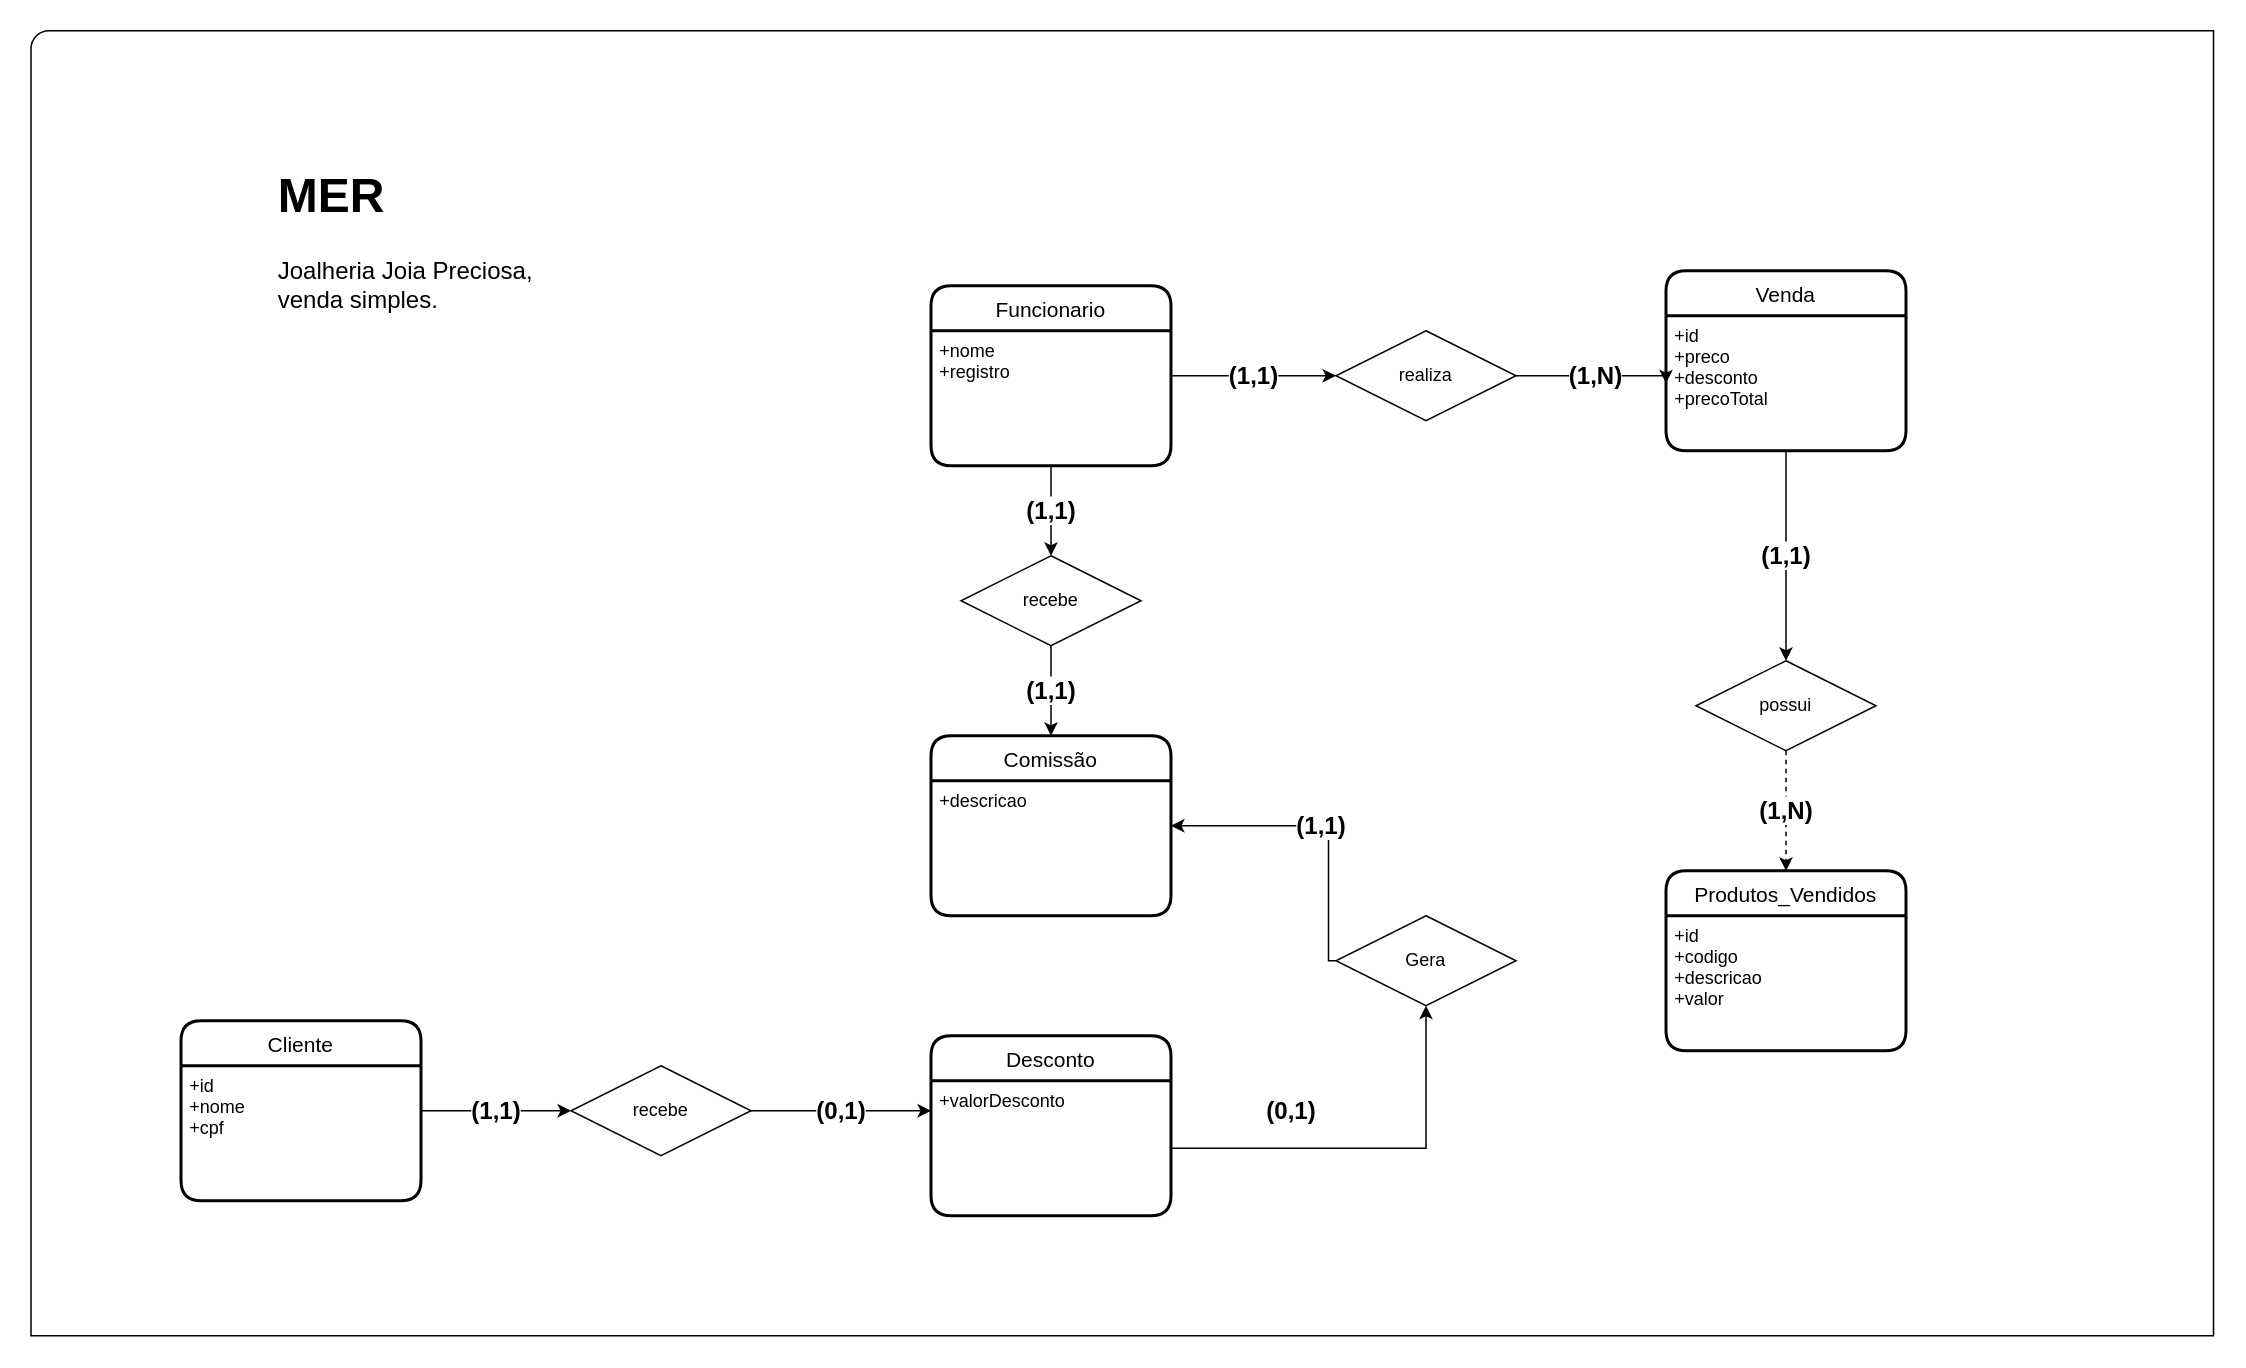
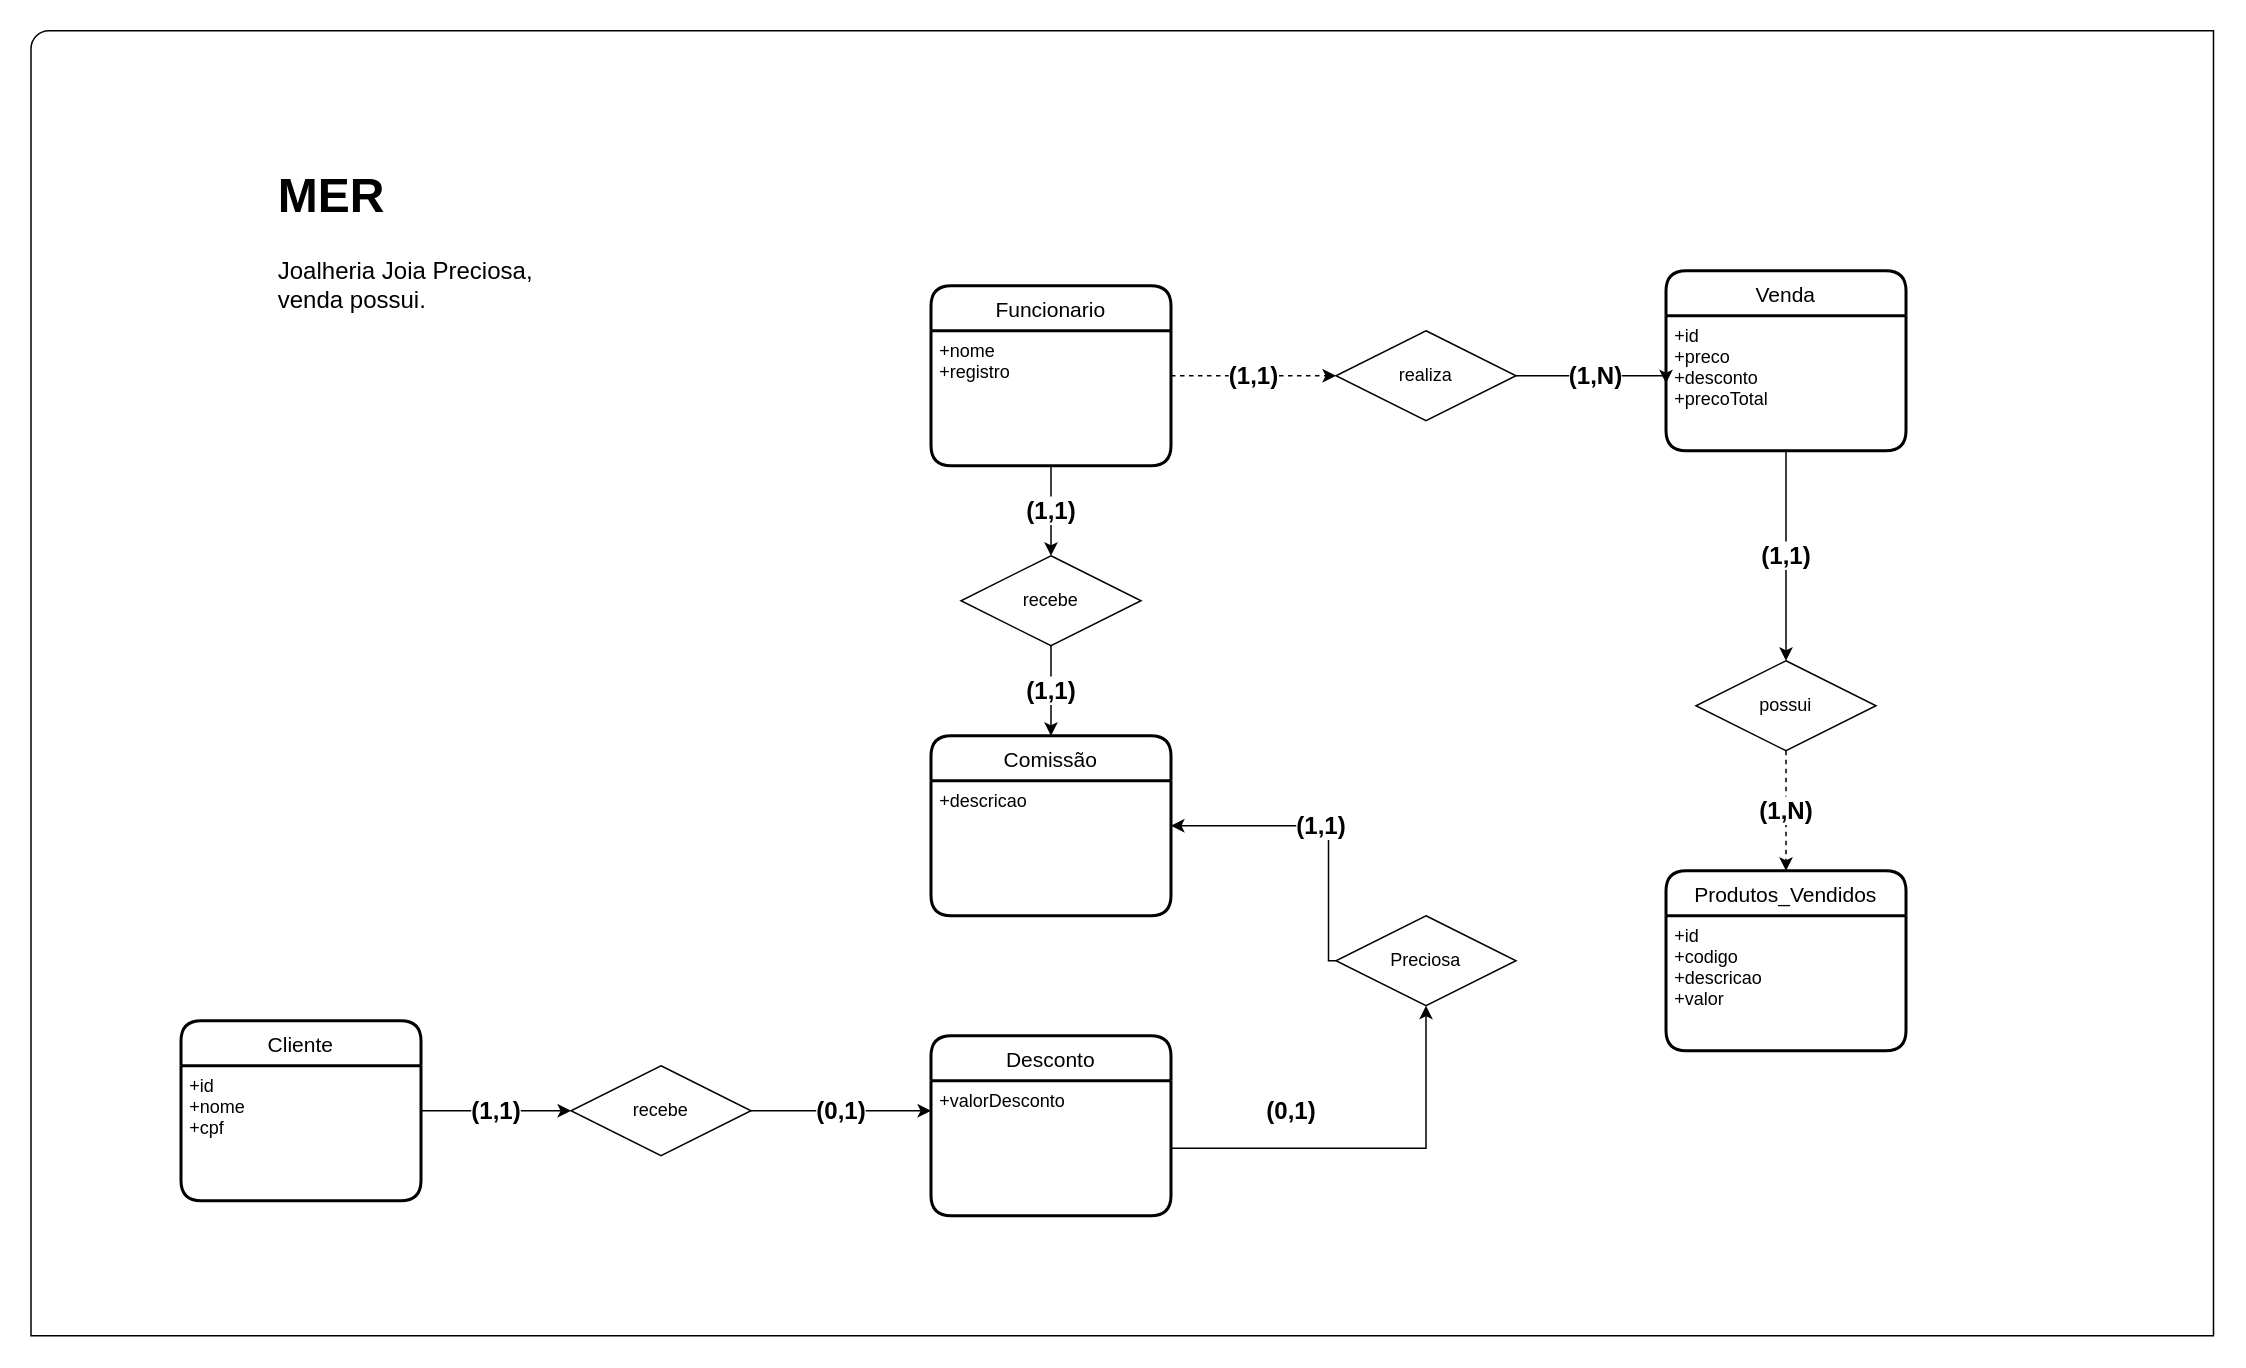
(415, 179) -> (415, 179)
(1199, 376) -> (1199, 376)
(1426, 961) -> (1426, 961)
